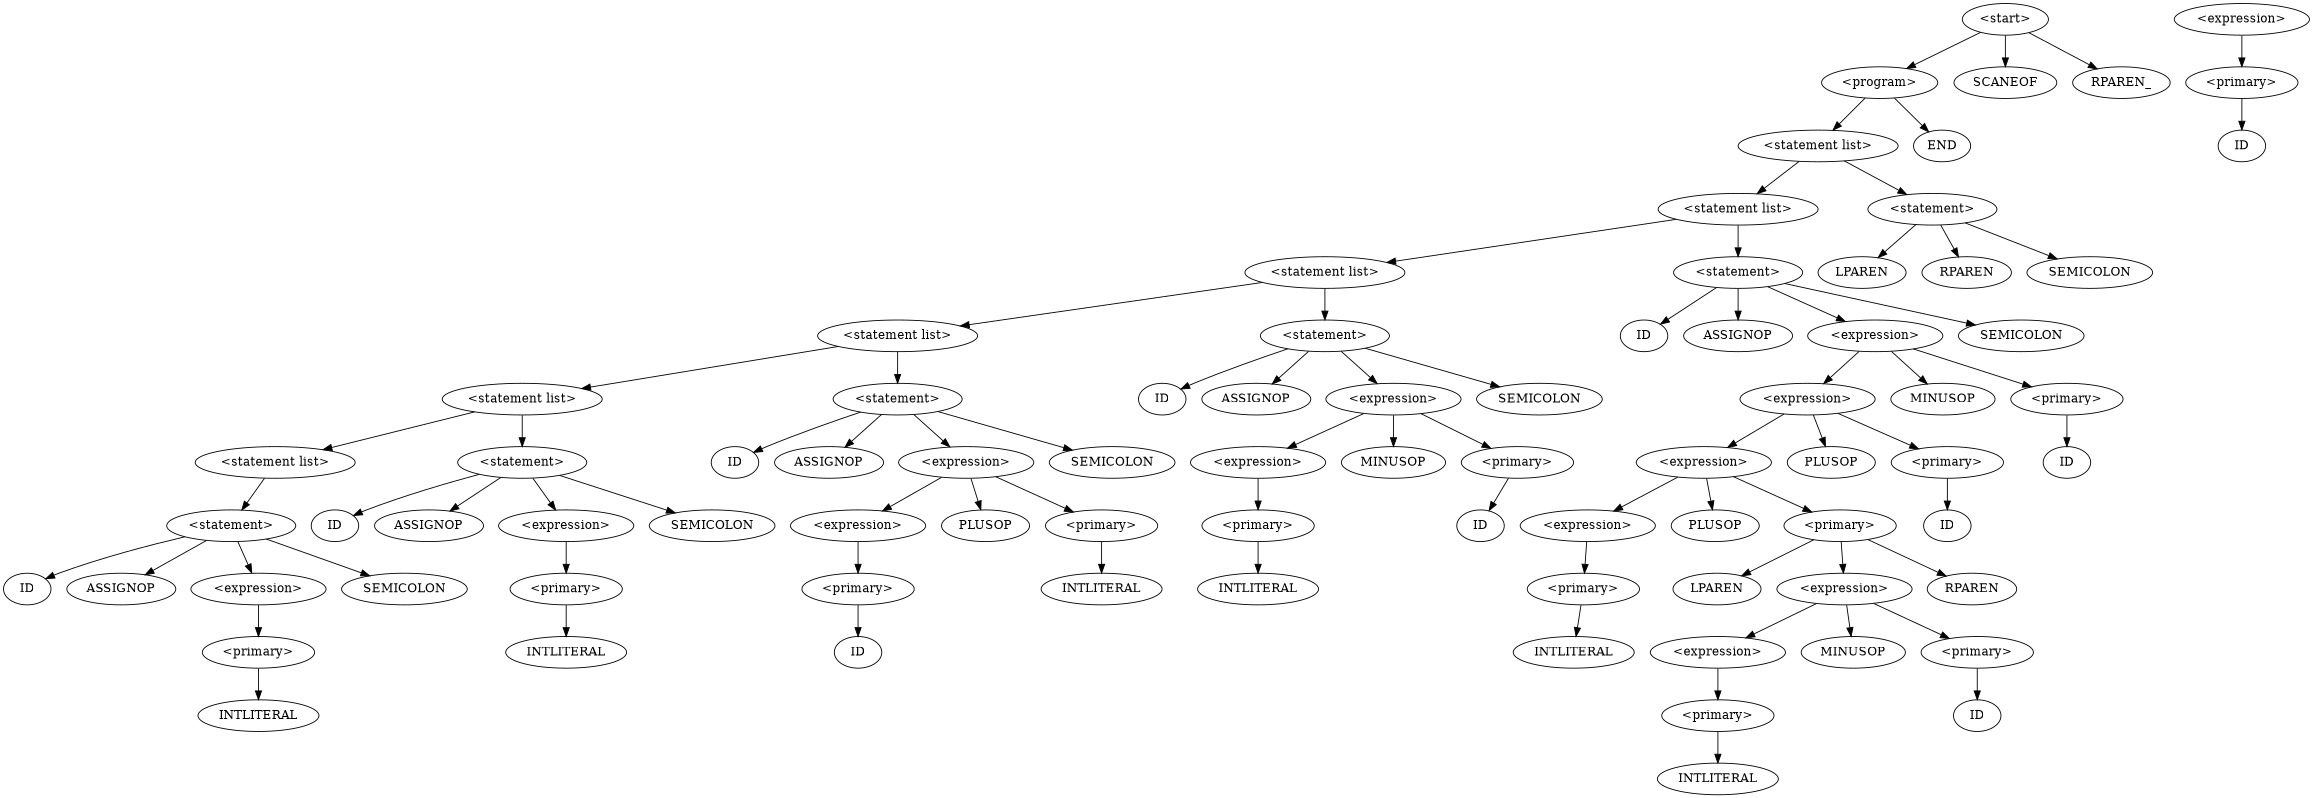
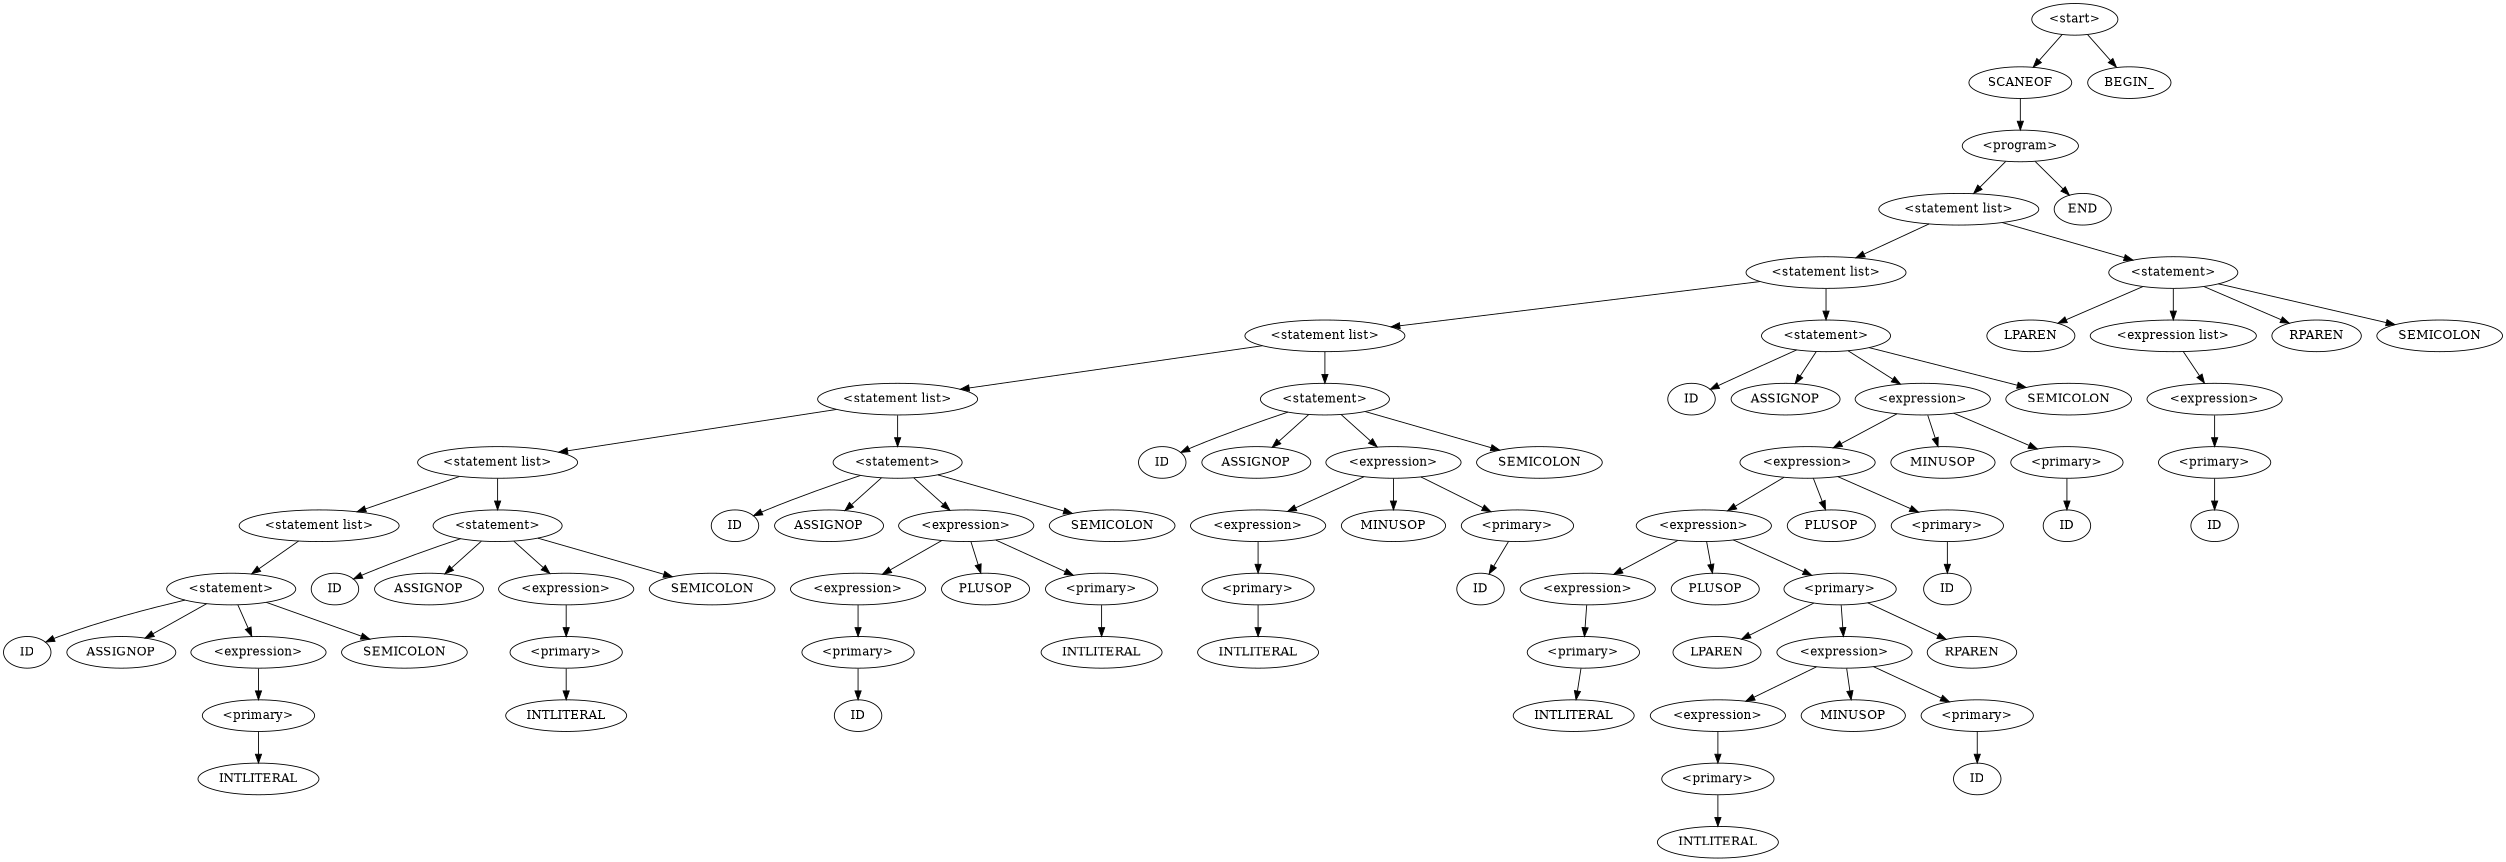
(1948, 49) -> (2020, 110)
(2121, 83) -> (2129, 83)
none -> (2173, 336)
